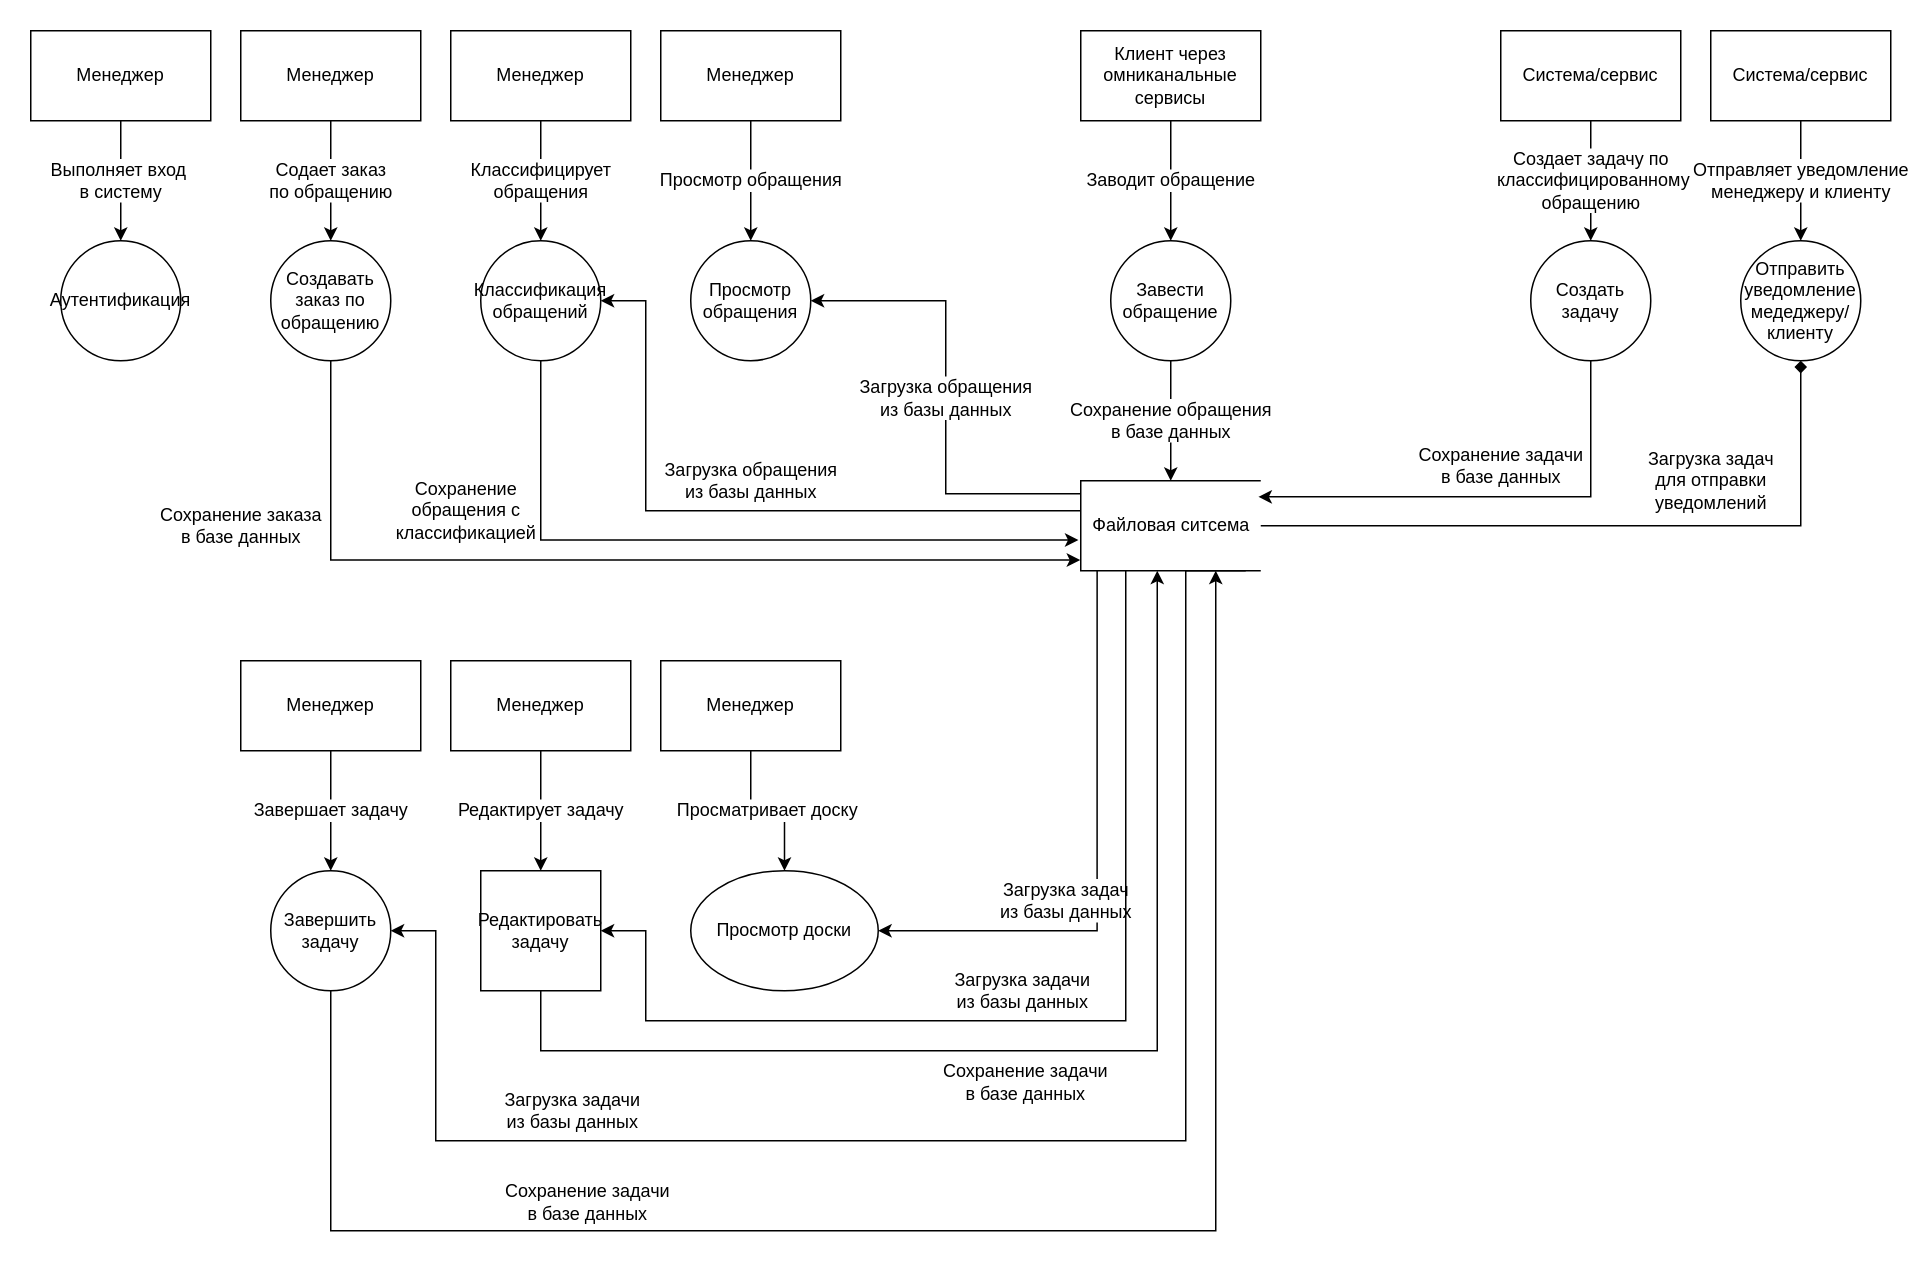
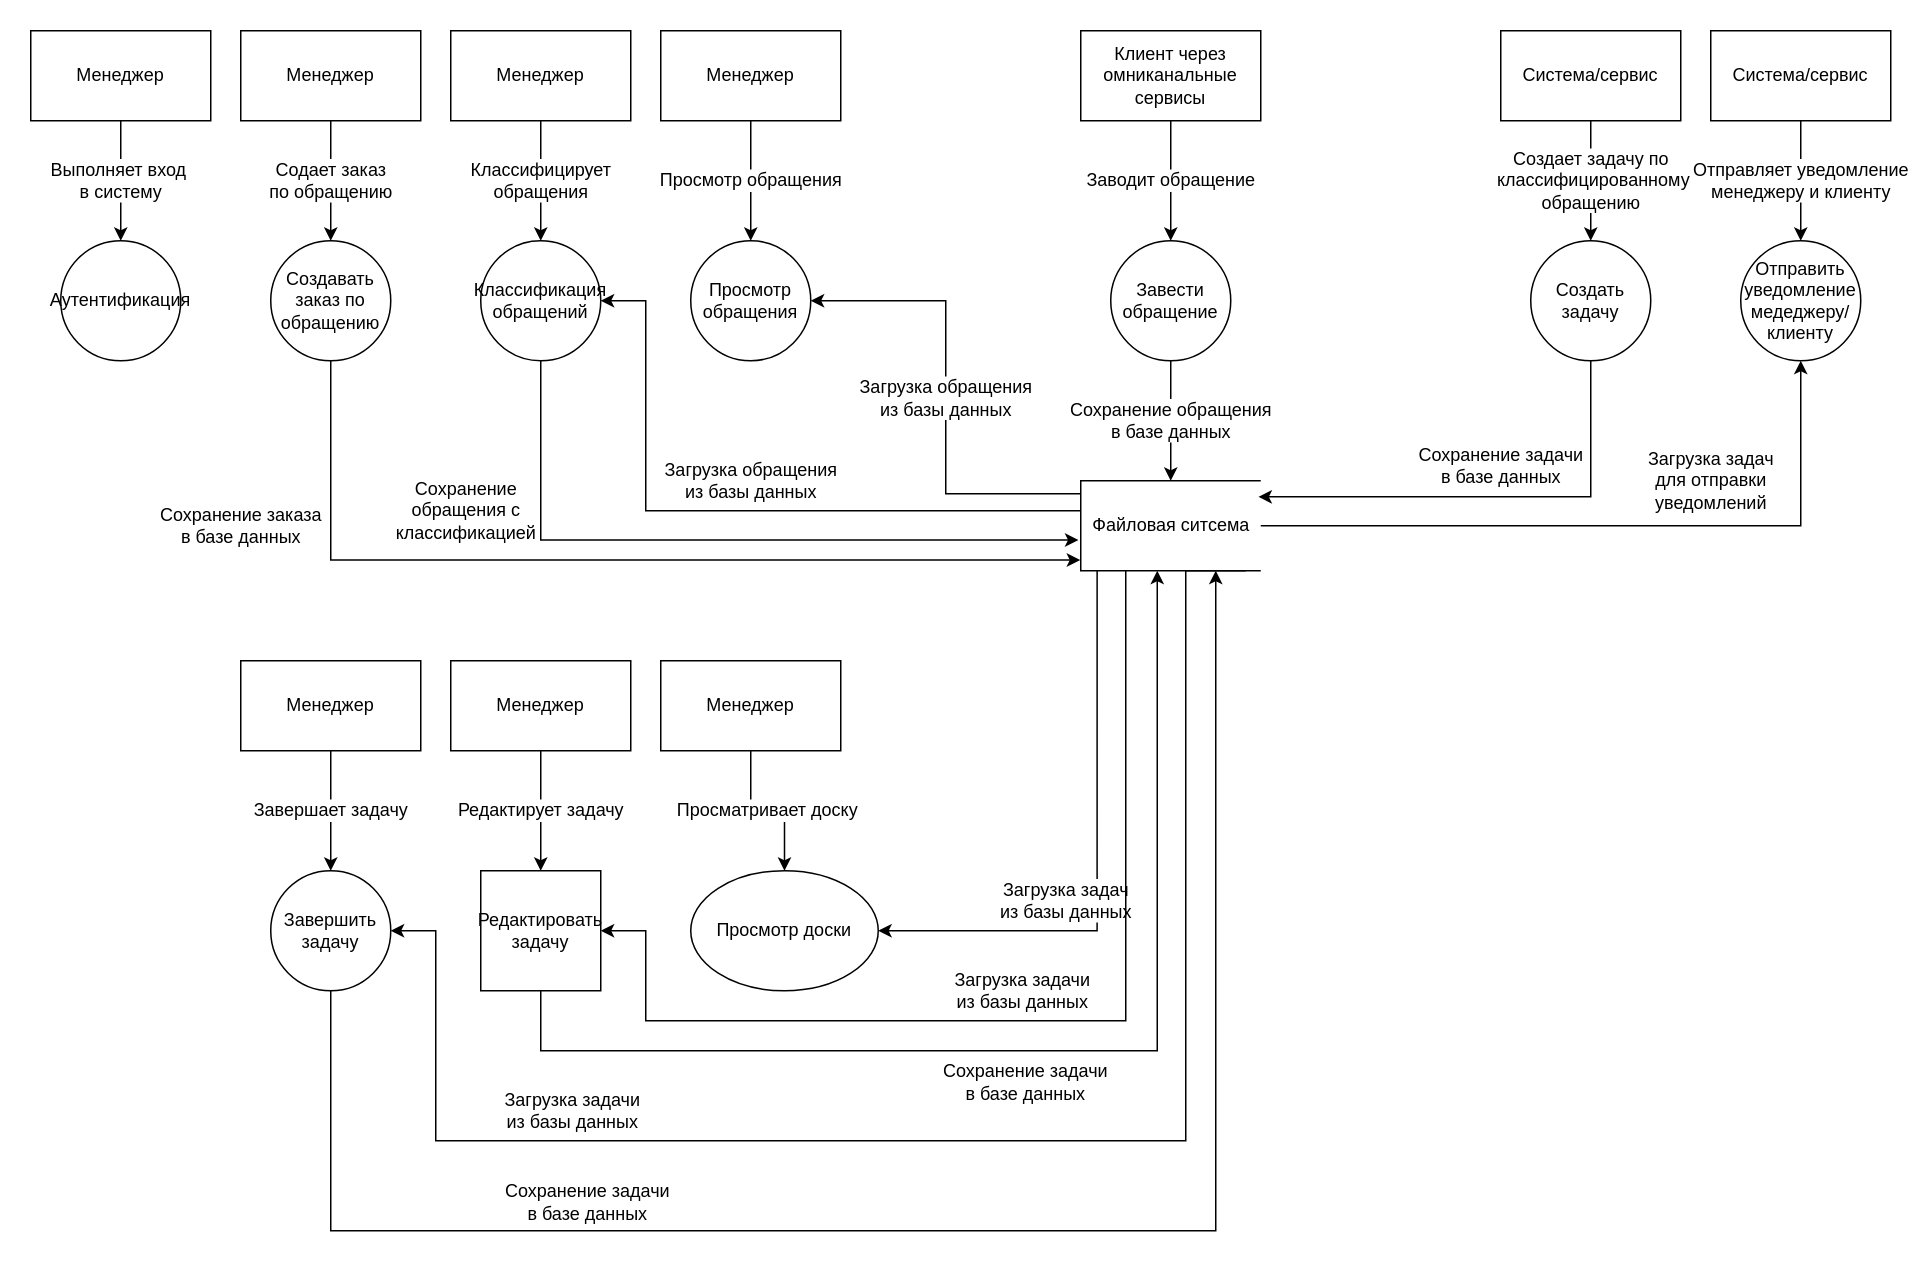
(1801, 373) -> (1801, 372)
